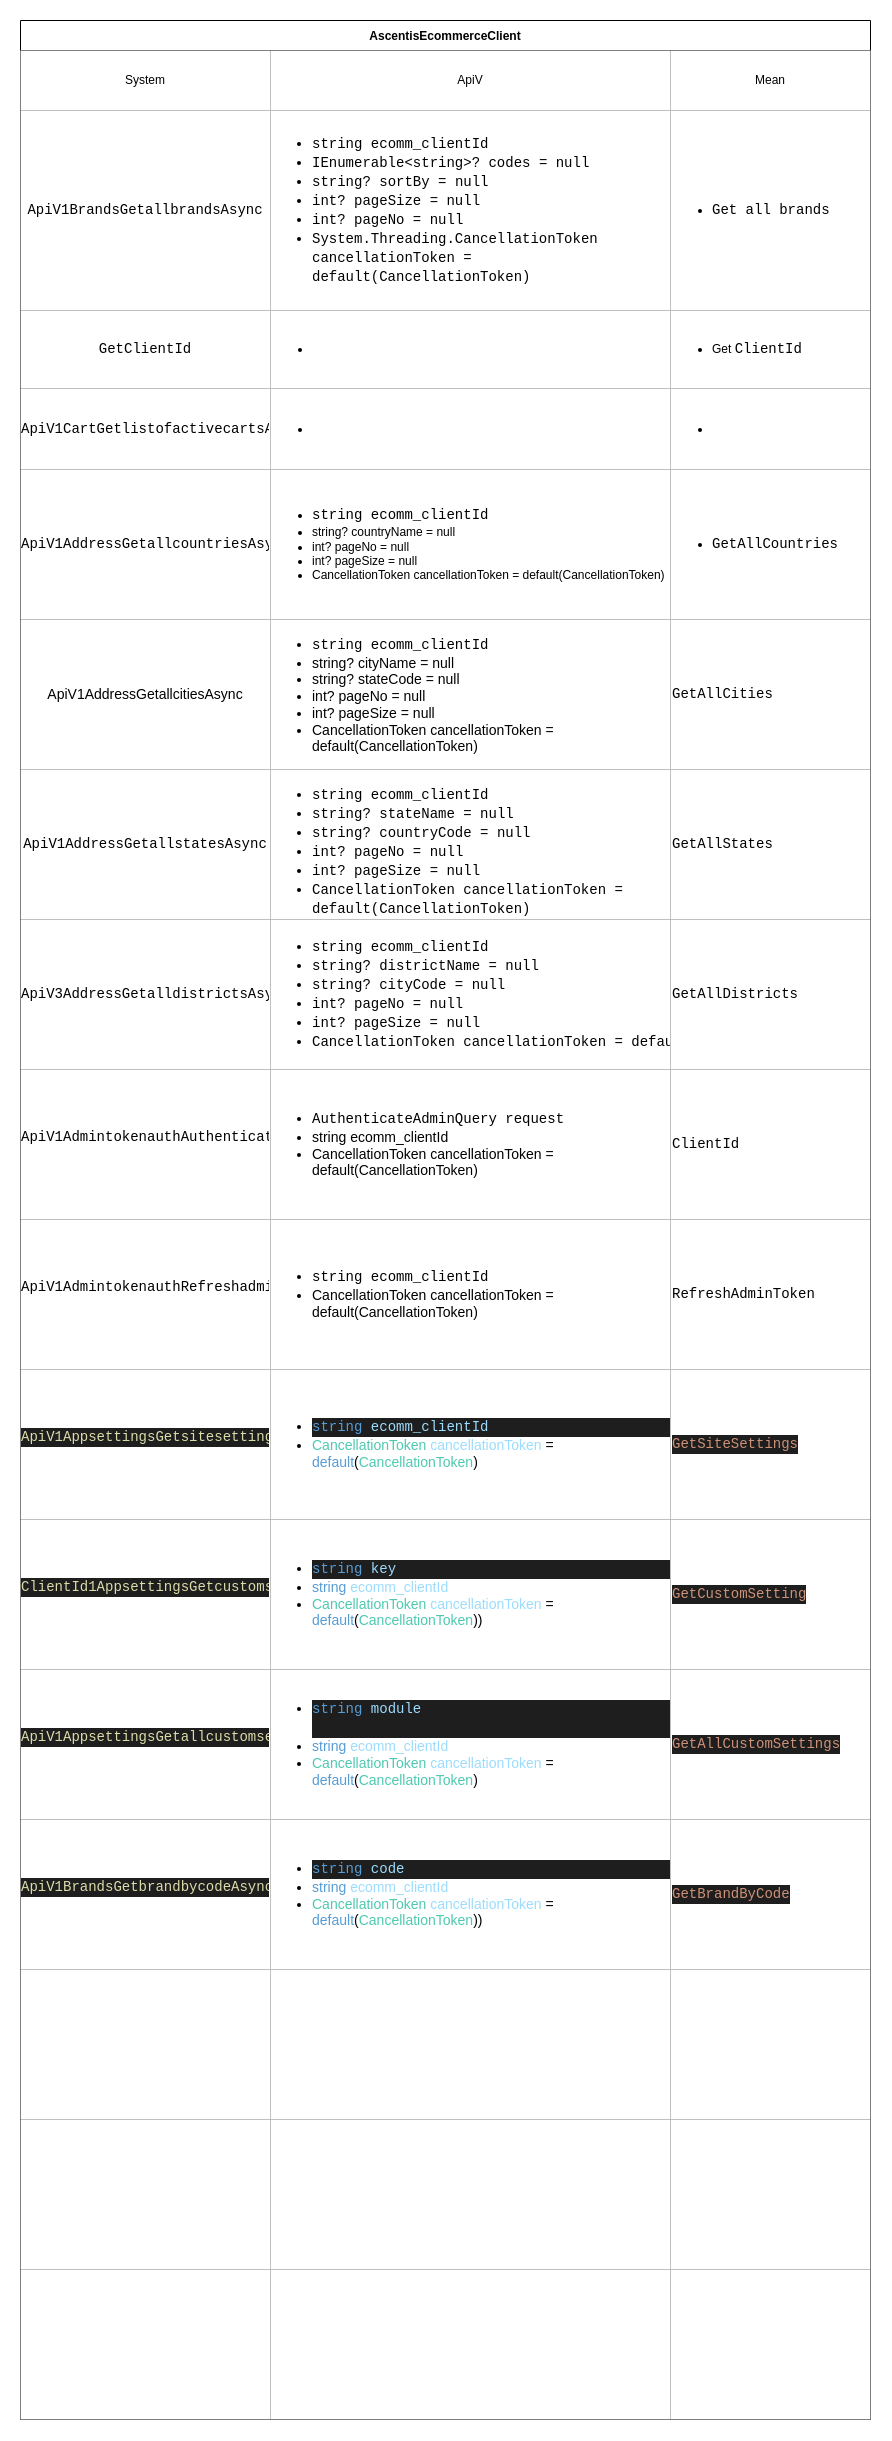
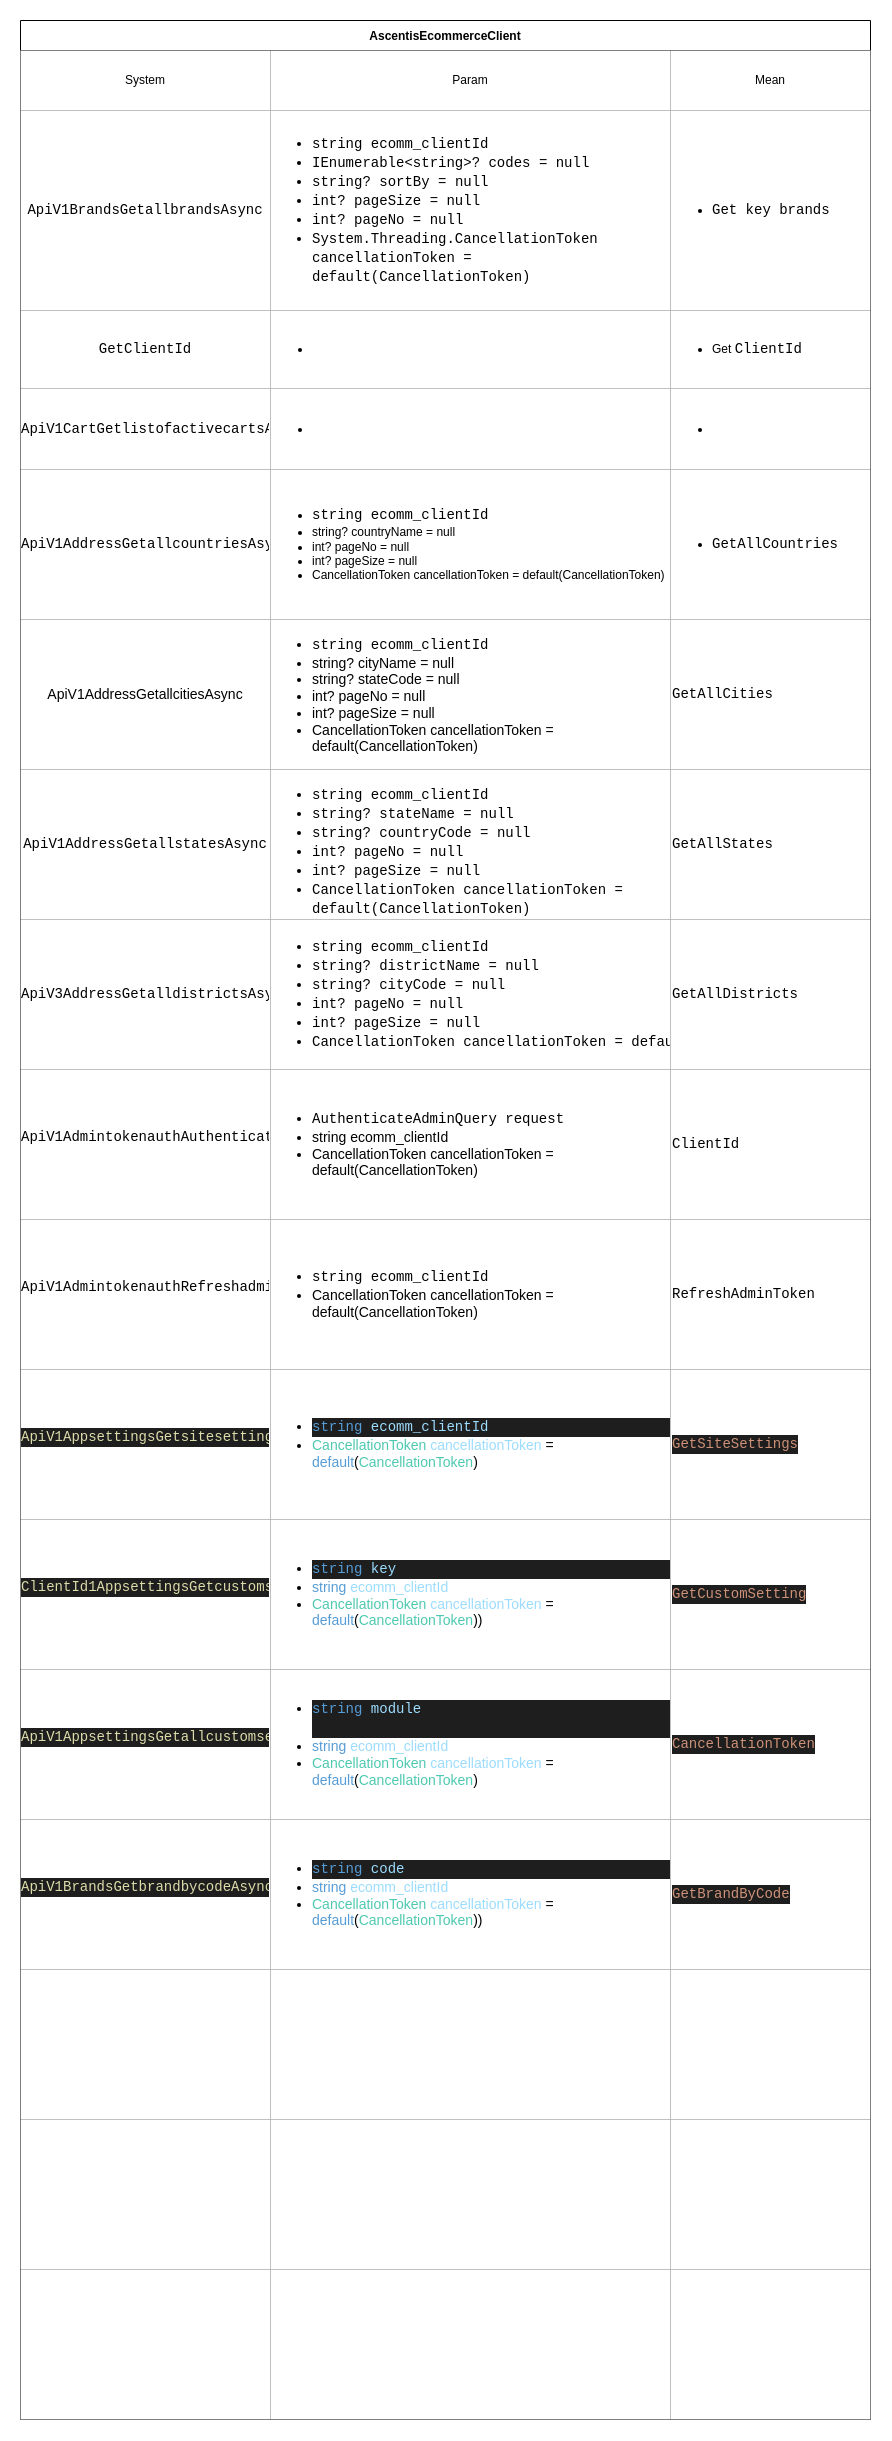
(471, 81) -> (471, 81)
(713, 211) -> (716, 211)
(745, 1745) -> (734, 1745)
